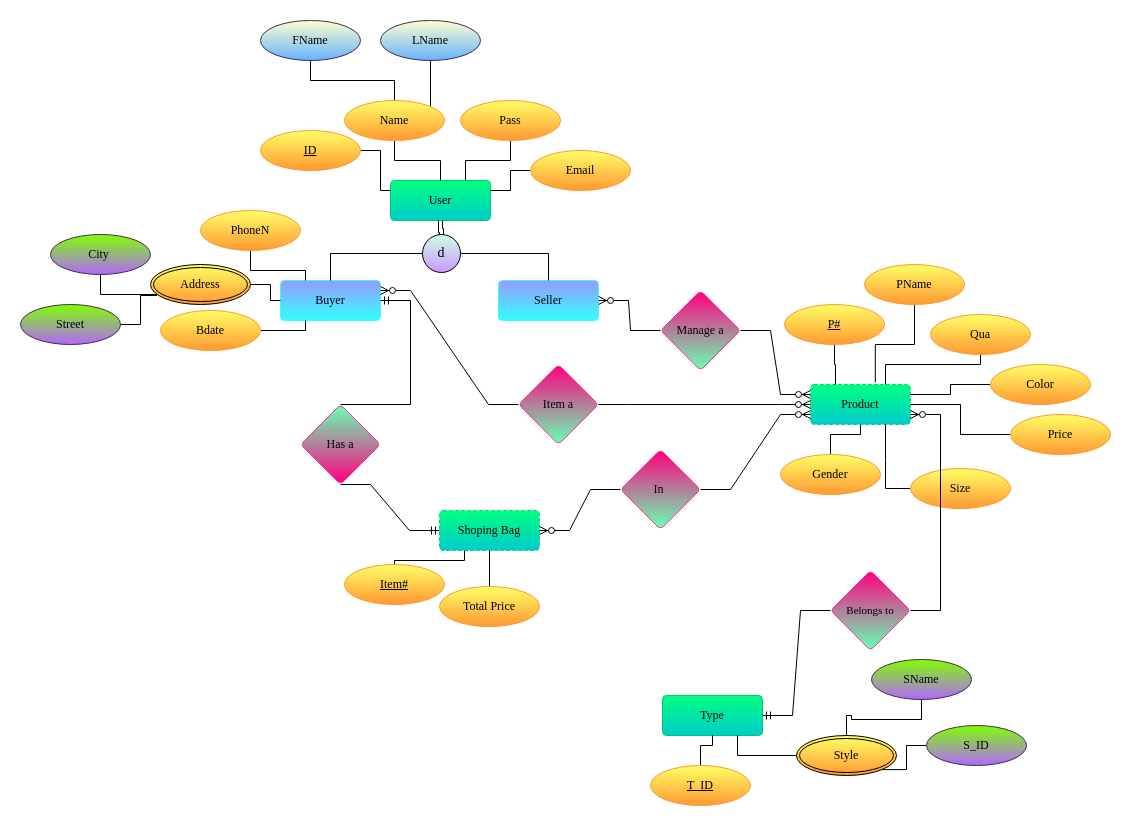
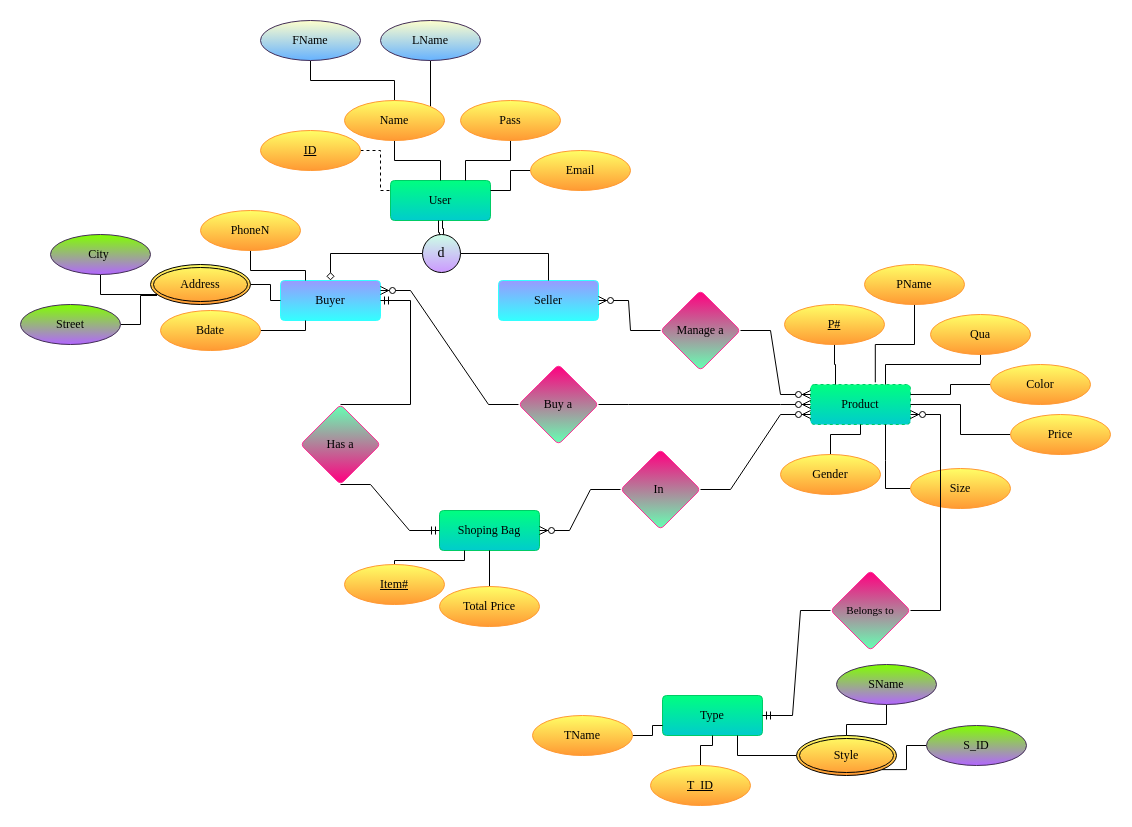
(381, 166) -> (381, 166)
(331, 276) -> (331, 272)
(559, 405) -> (559, 405)
(490, 531) -> (490, 531)
(922, 680) -> (887, 685)
none -> (583, 736)
none -> (653, 736)
